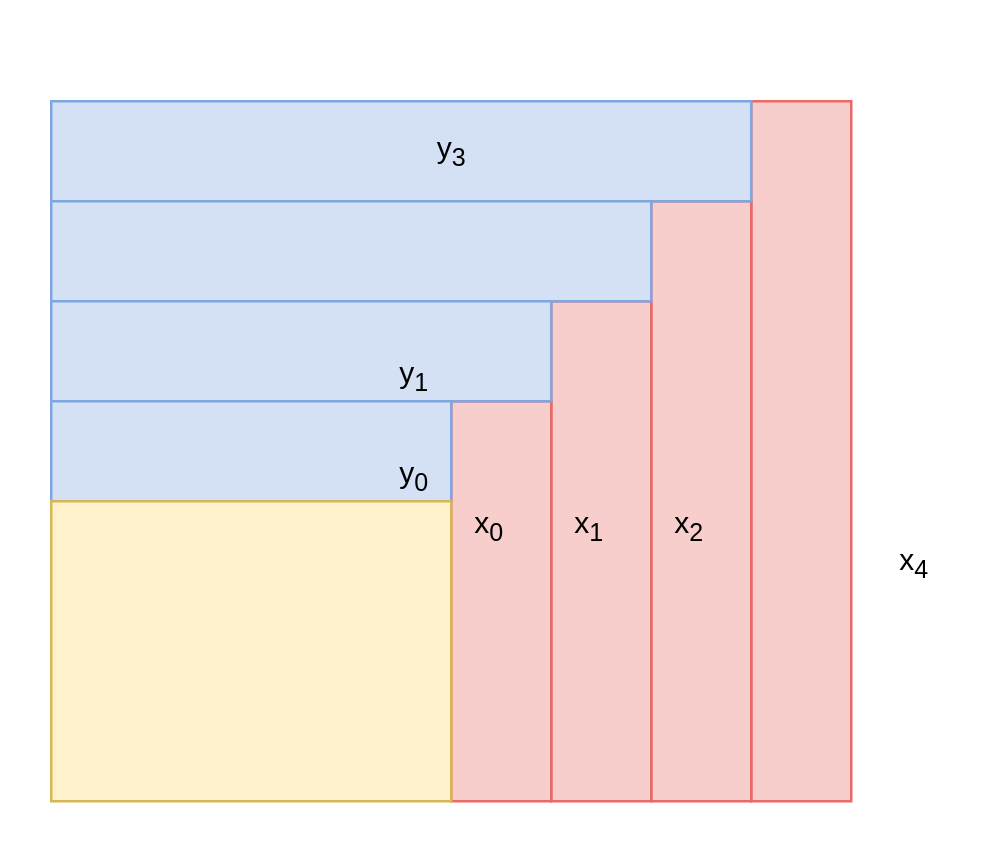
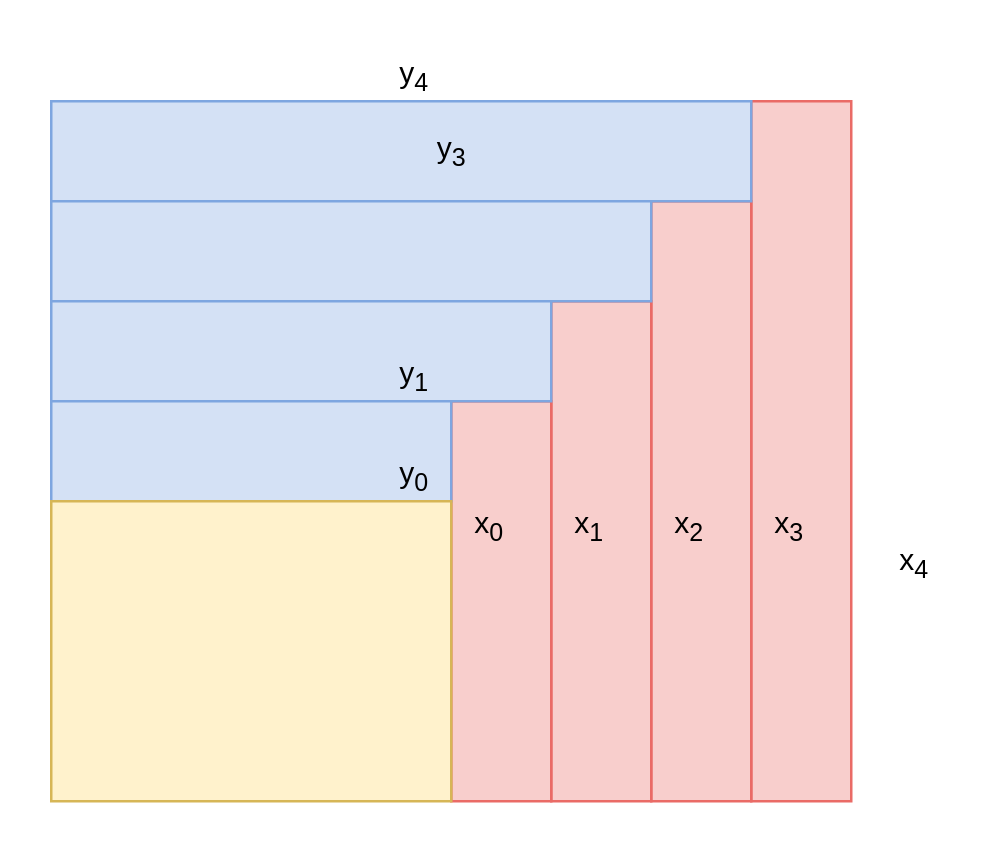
none -> (414, 76)
none -> (789, 526)
